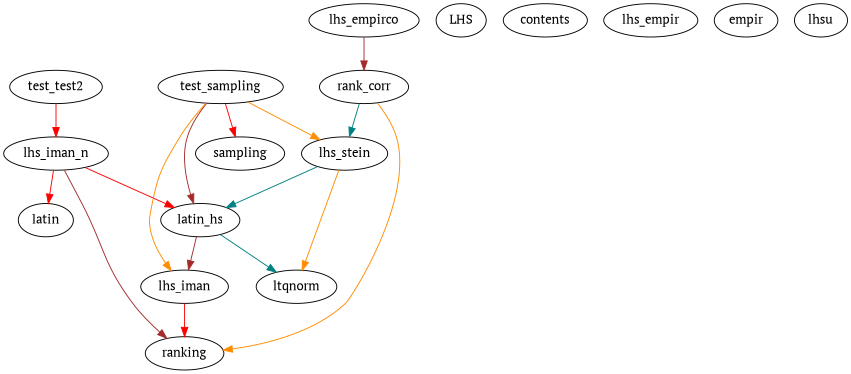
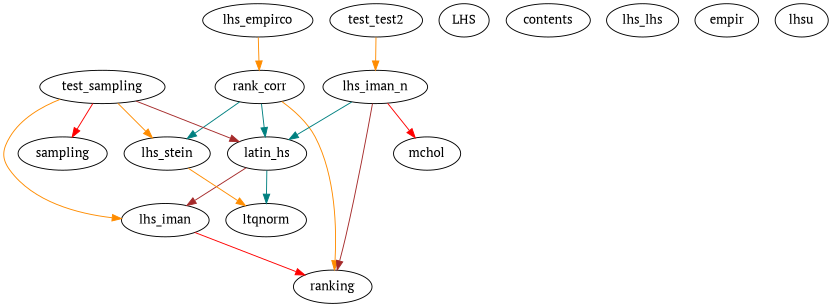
(651, 20) -> (643, 20)
(364, 49) -> (259, 49)
(56, 116) -> (376, 49)
(276, 185) -> (263, 116)
(125, 186) -> (324, 118)
(46, 220) -> (427, 154)
